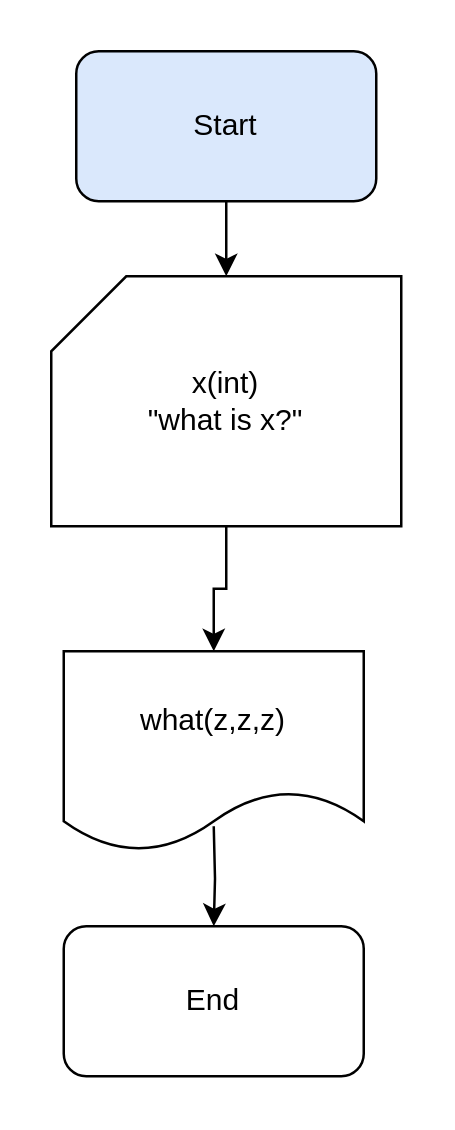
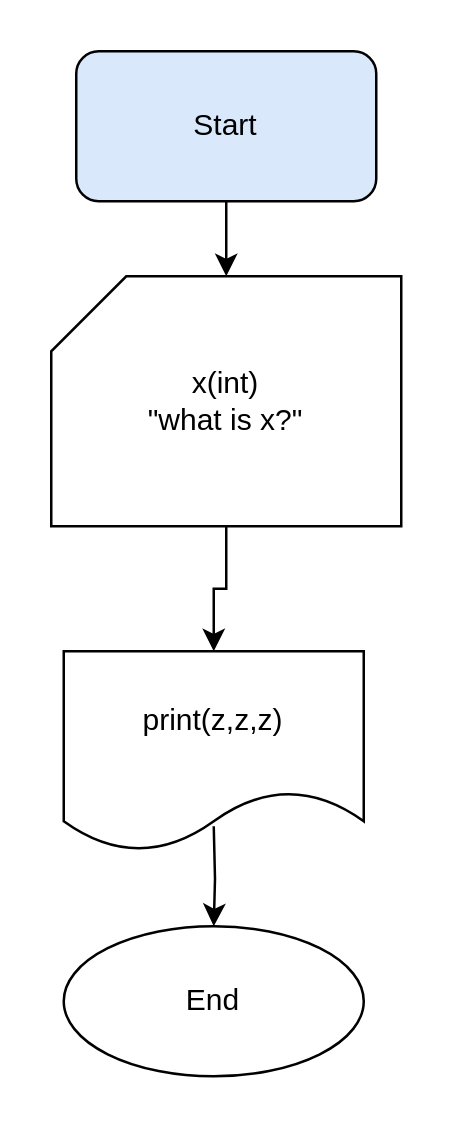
(214, 721) -> (214, 721)
(214, 1001) -> (214, 1001)
